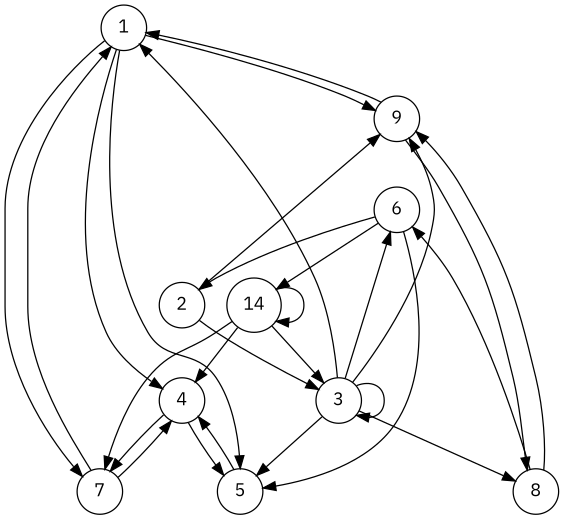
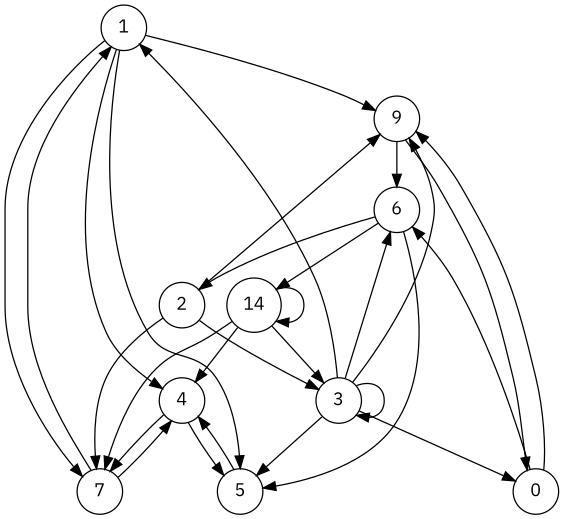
(327, 81) -> (397, 158)
none -> (107, 376)
(536, 492) -> (536, 492)
